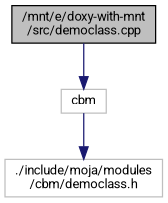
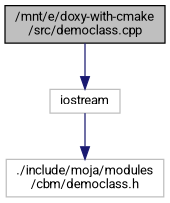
(84, 24) -> (85, 24)
(84, 101) -> (85, 101)
